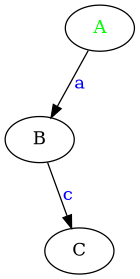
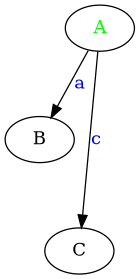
(57, 189) -> (90, 133)
